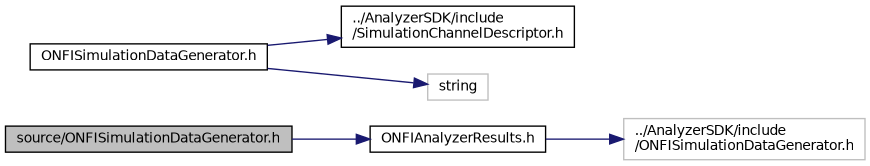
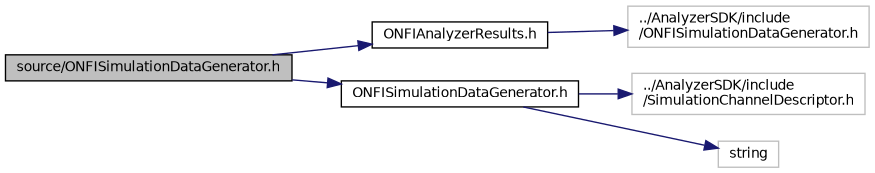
(458, 27) -> (748, 94)
none -> (310, 81)
